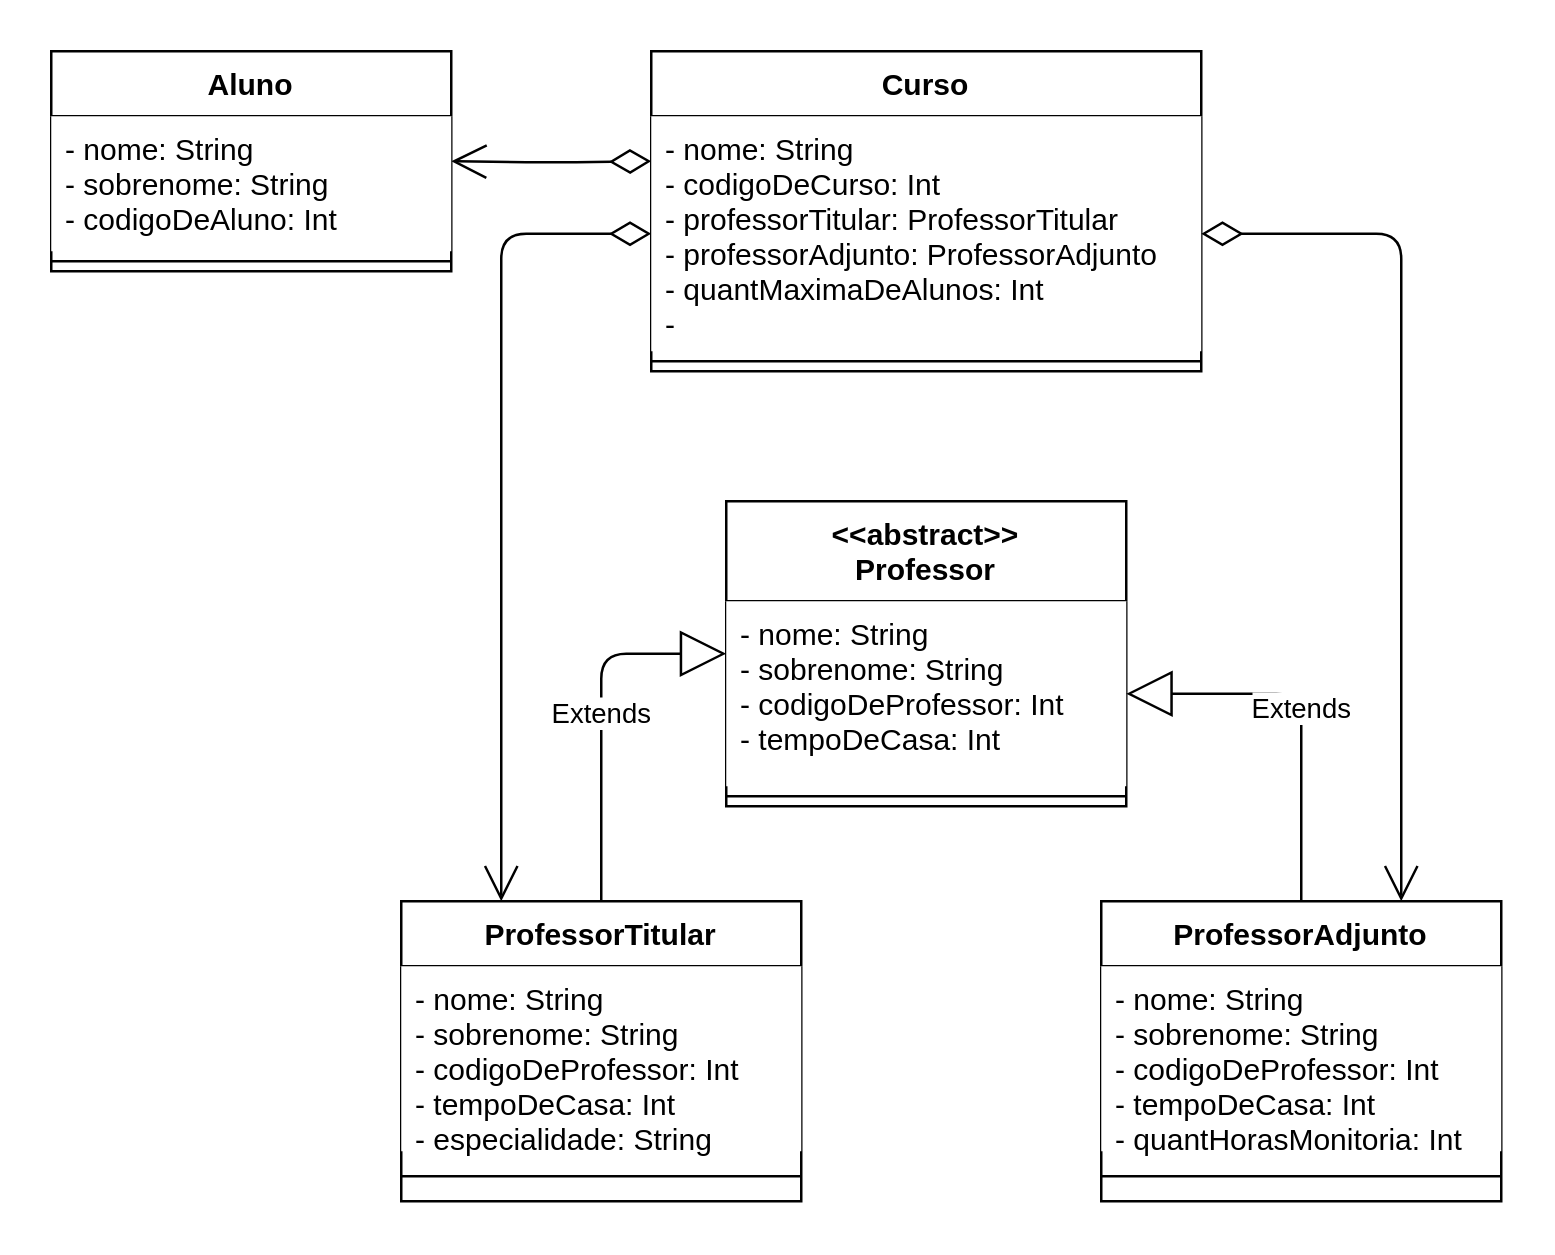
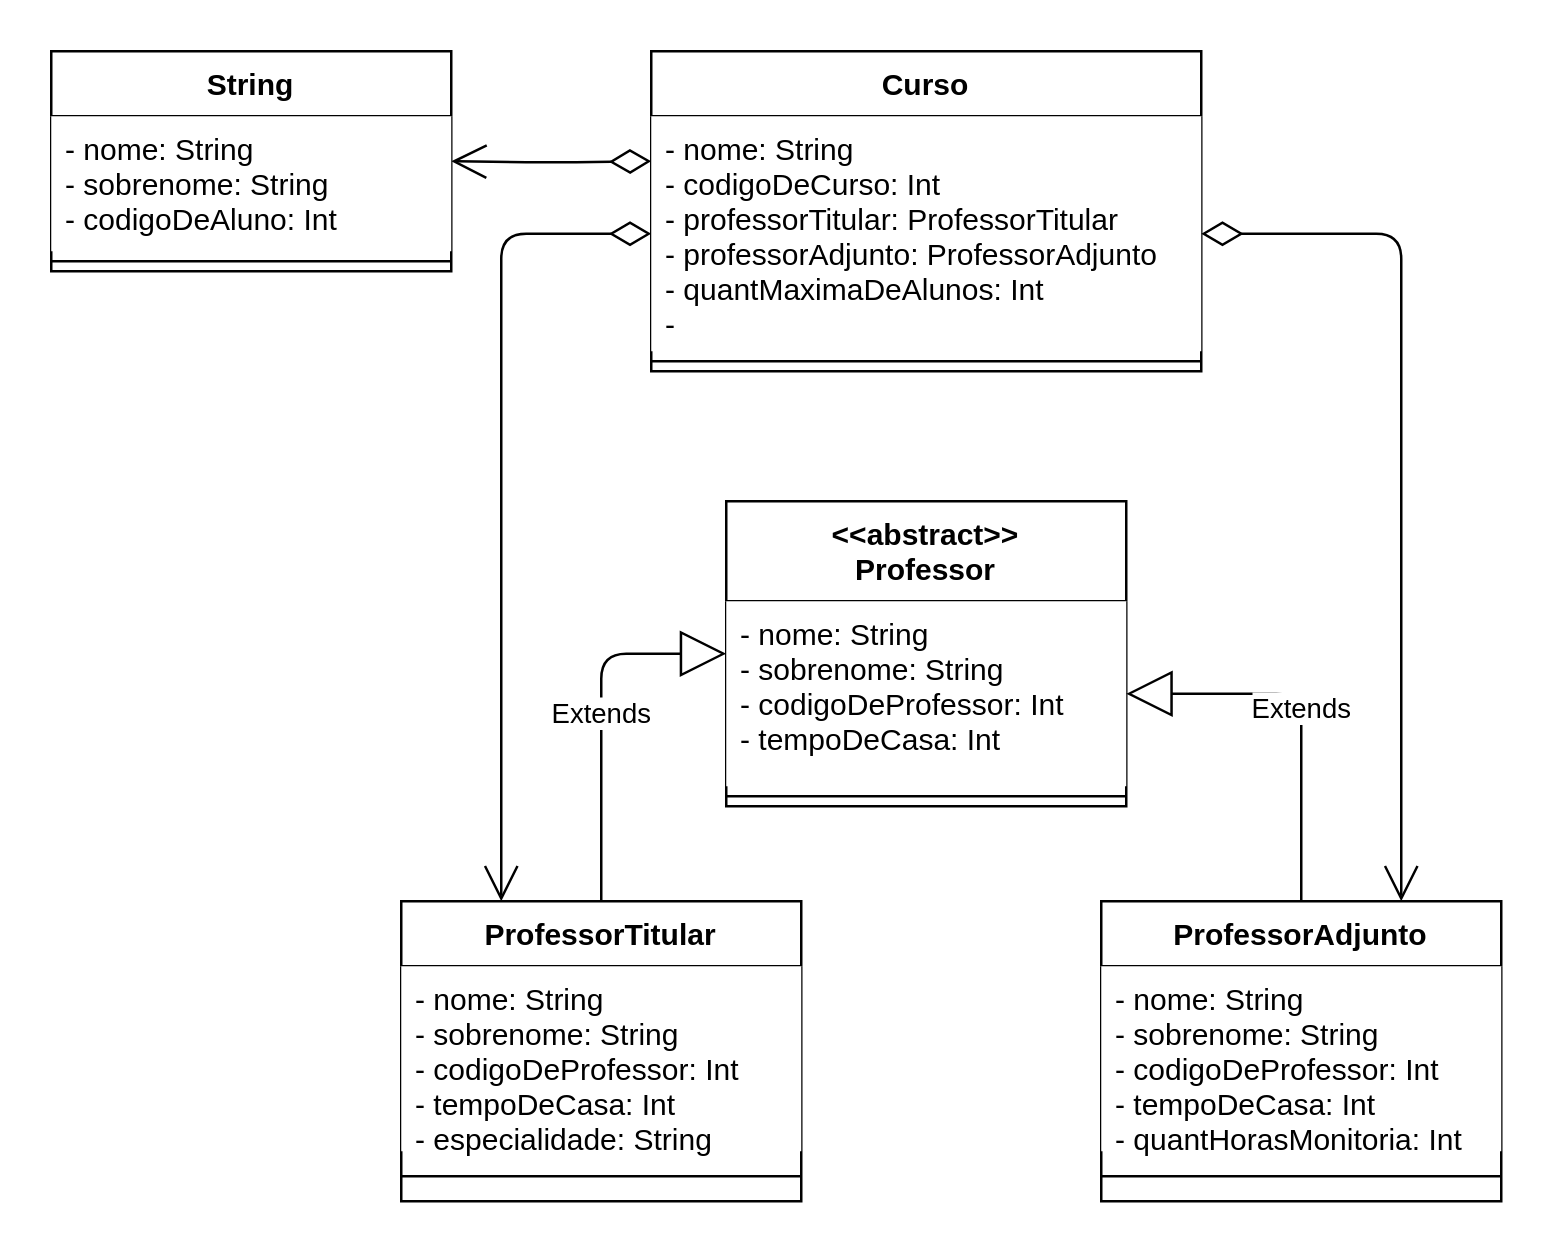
(250, 85) -> (250, 85)
